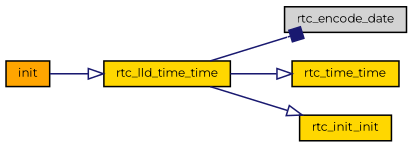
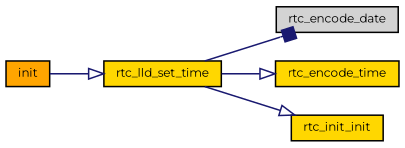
(167, 74) -> (163, 74)
(346, 74) -> (337, 74)
